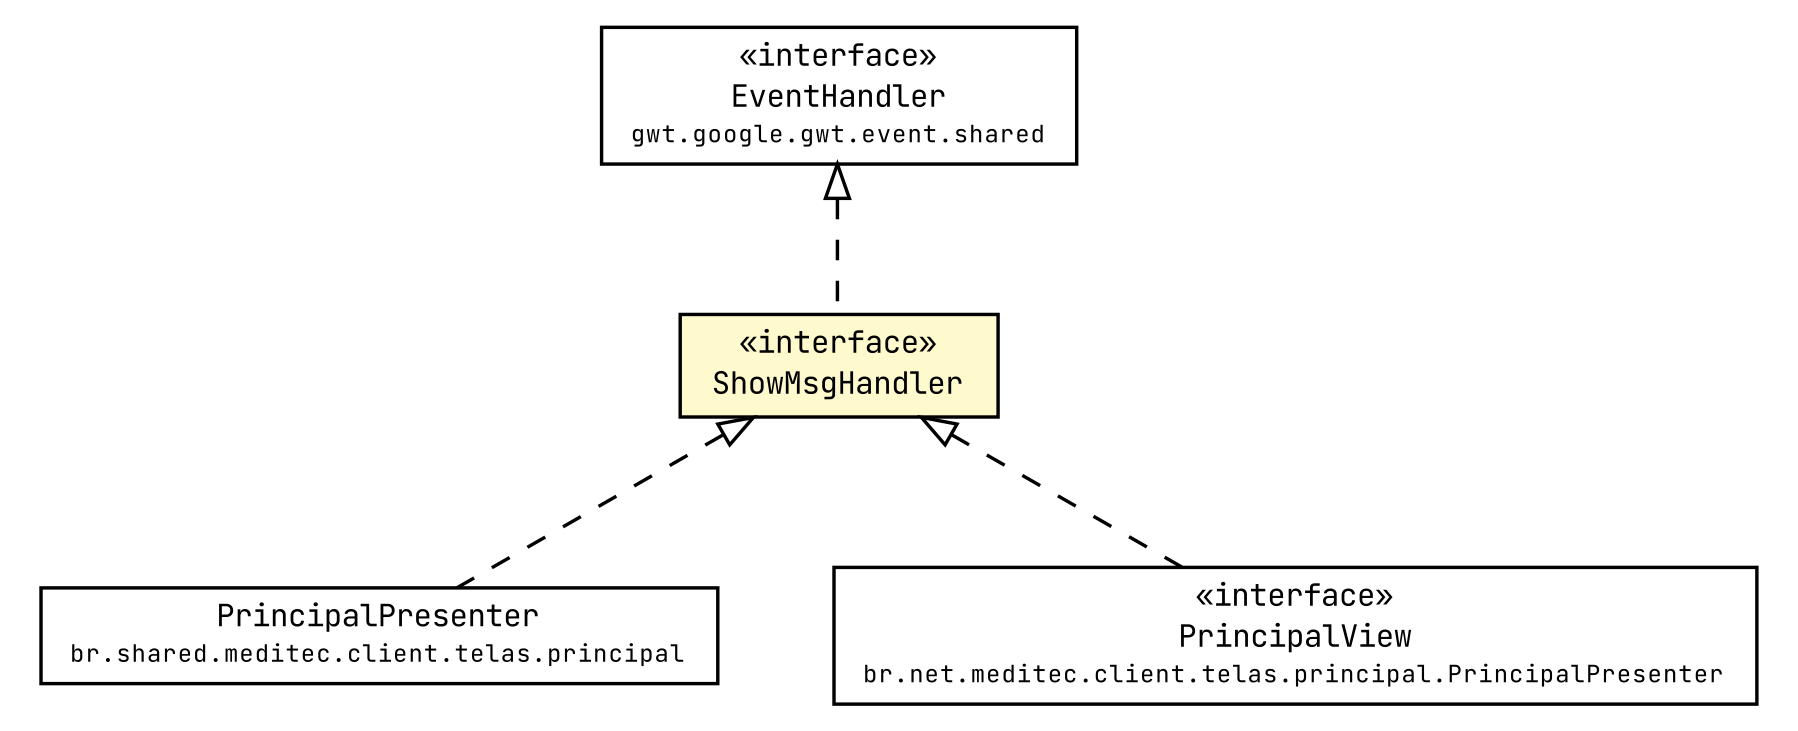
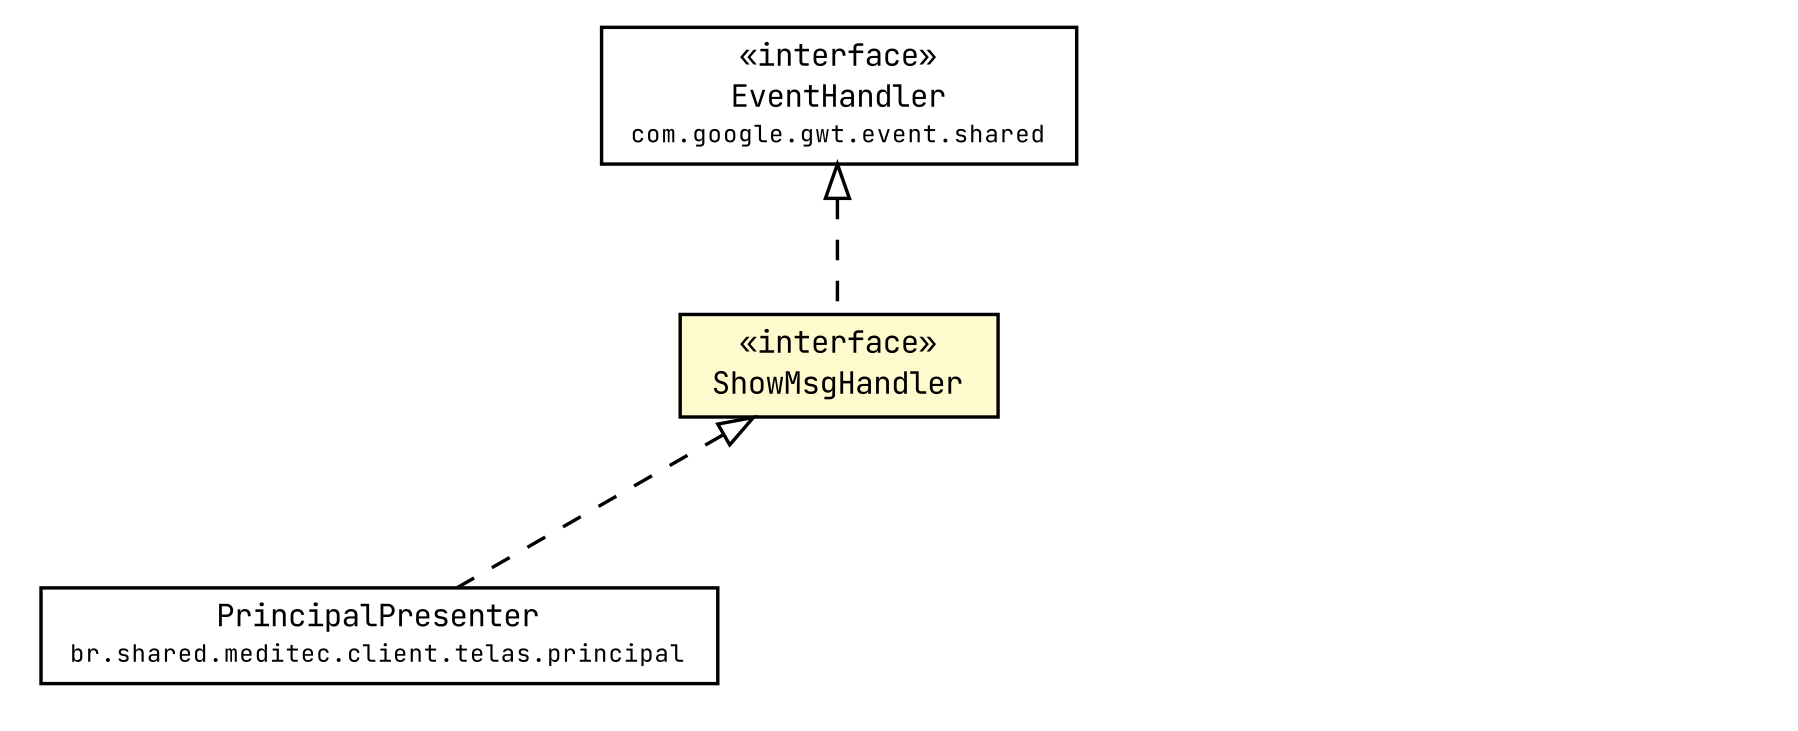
(839, 135) -> (839, 135)
(1295, 636) -> none
